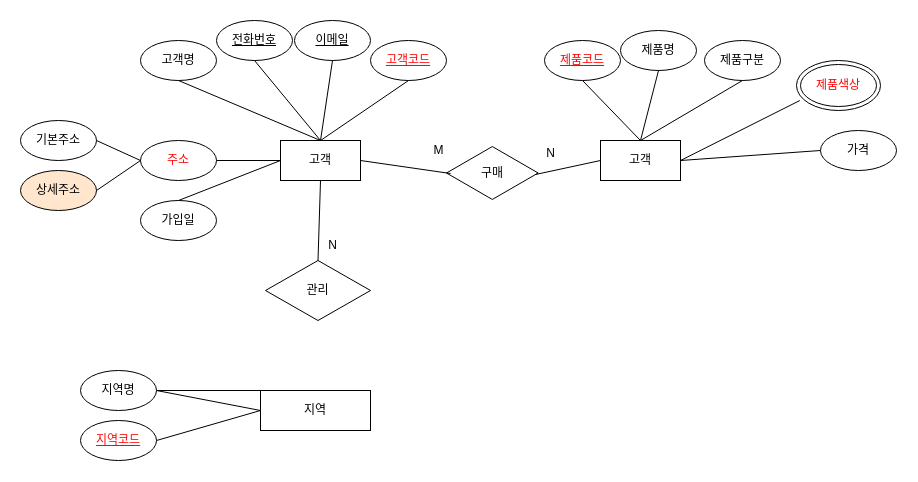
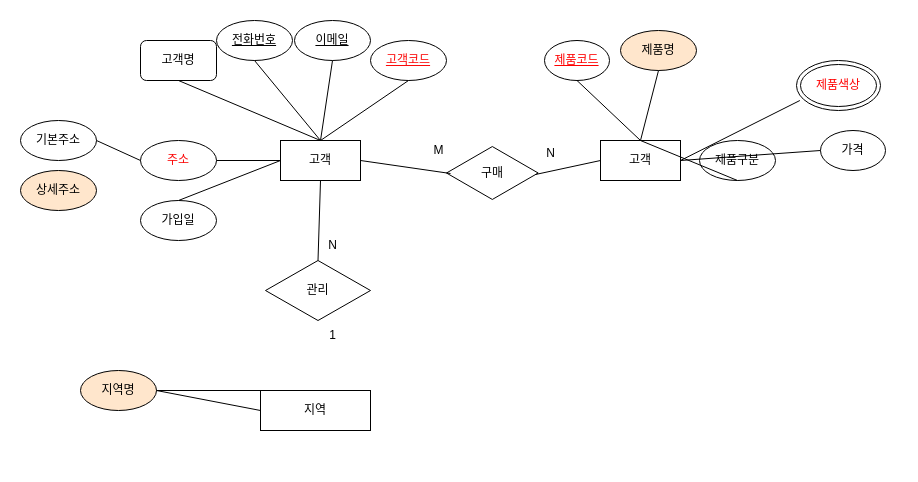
(659, 51) -> (659, 51)
(179, 61) -> (179, 61)
(583, 61) -> (577, 61)
(743, 61) -> (738, 161)
(859, 151) -> (853, 151)
(118, 176) -> none
none -> (333, 336)
(119, 391) -> (119, 391)
(208, 426) -> none
(119, 441) -> none
